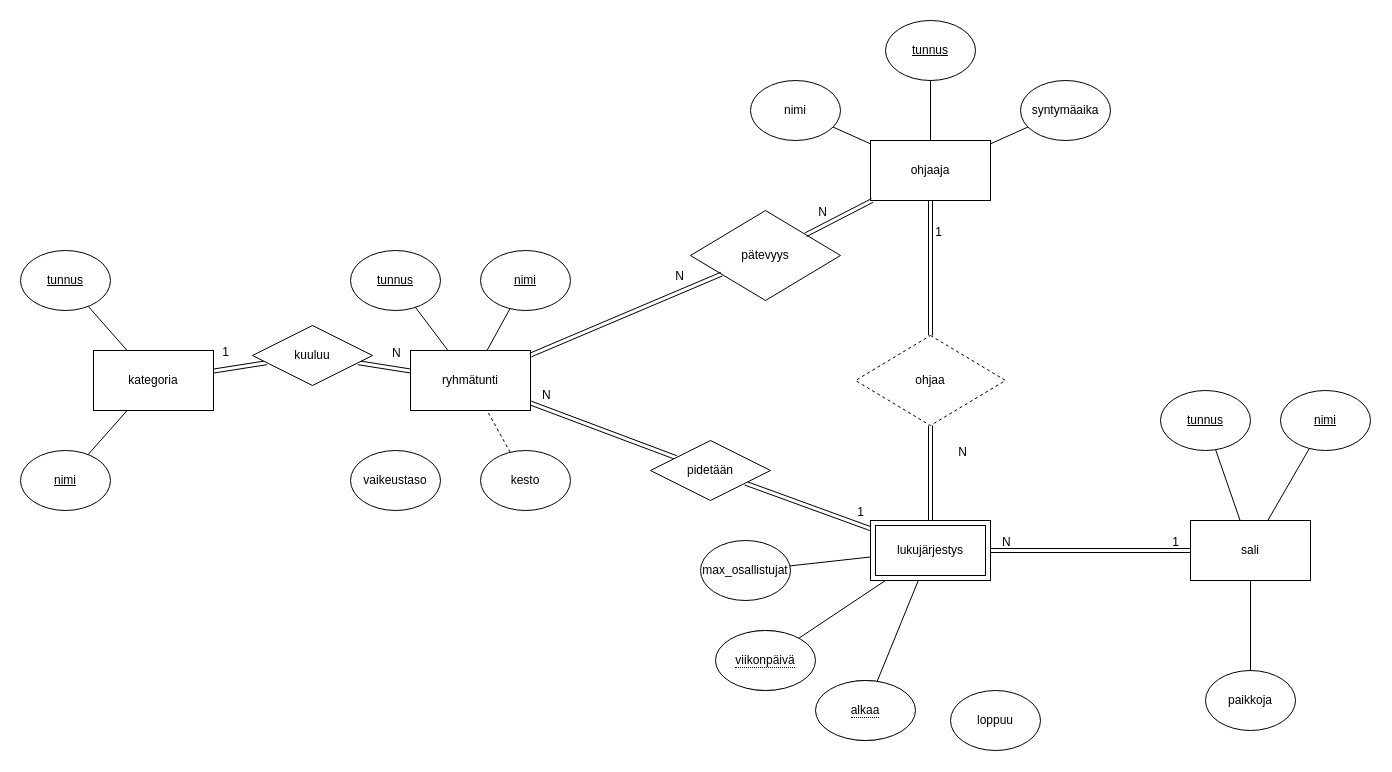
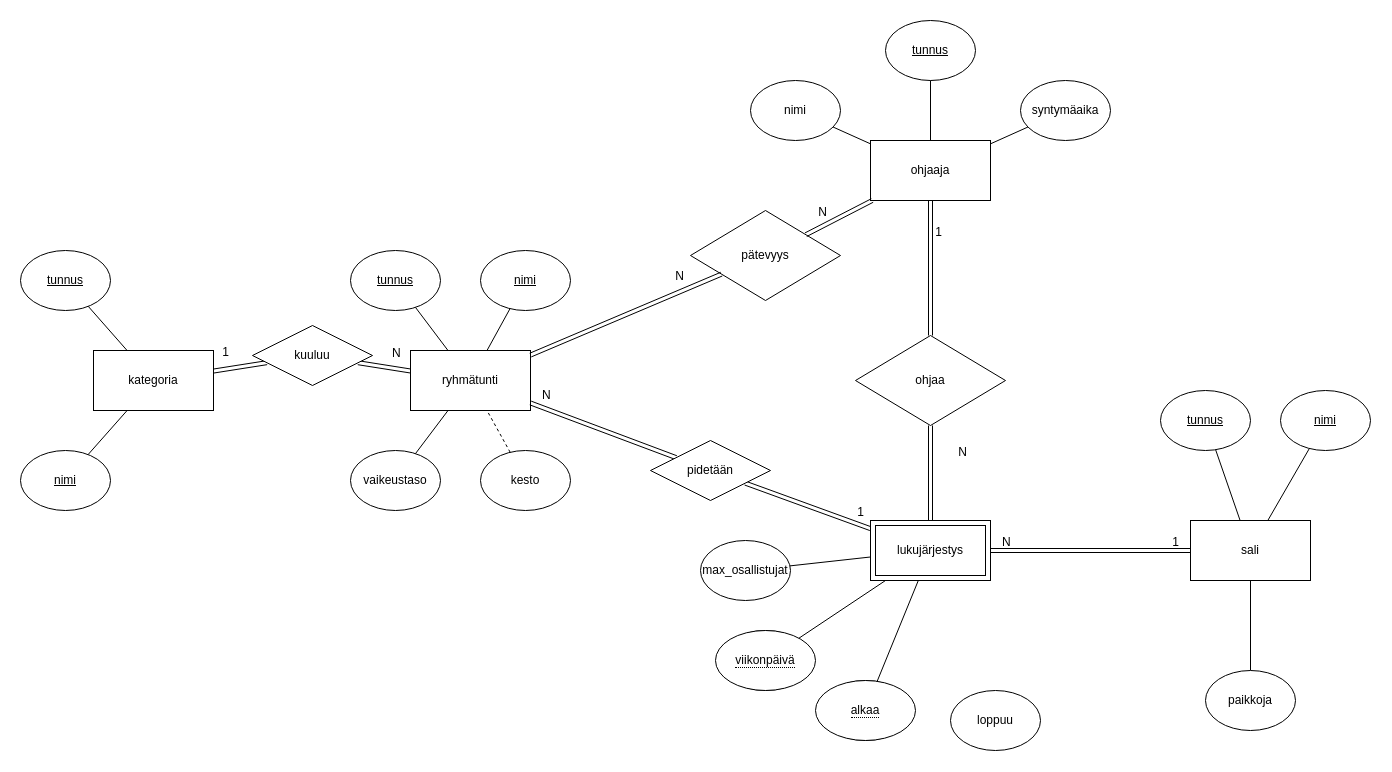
(931, 381) -> (931, 381)
none -> (432, 432)
